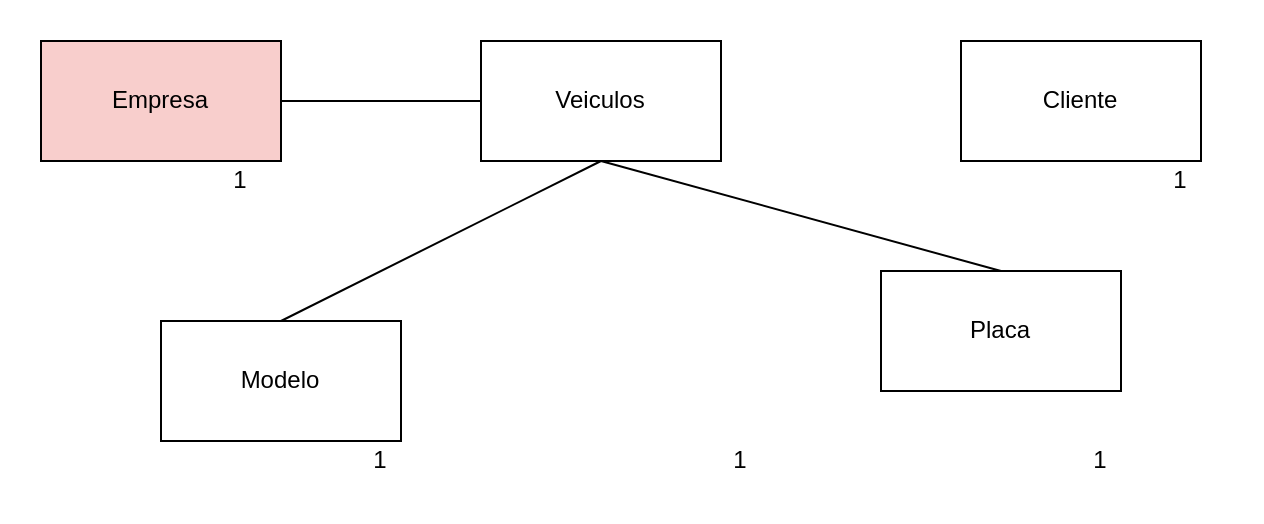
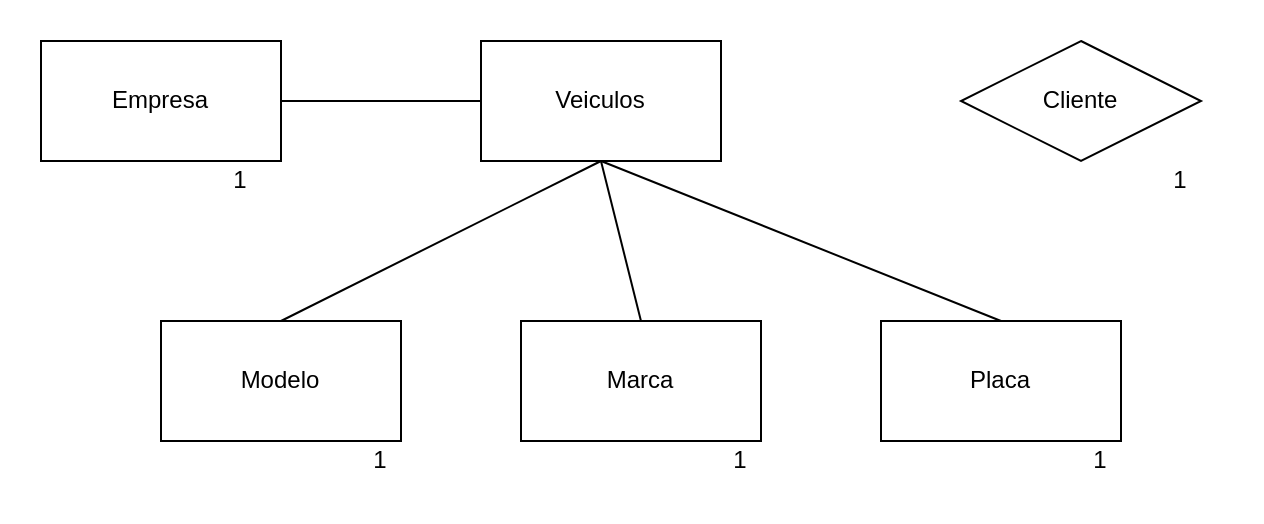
(161, 101) -> (161, 101)
(1081, 101) -> (1081, 101)
none -> (621, 243)
(1001, 331) -> (1001, 381)
none -> (641, 381)
